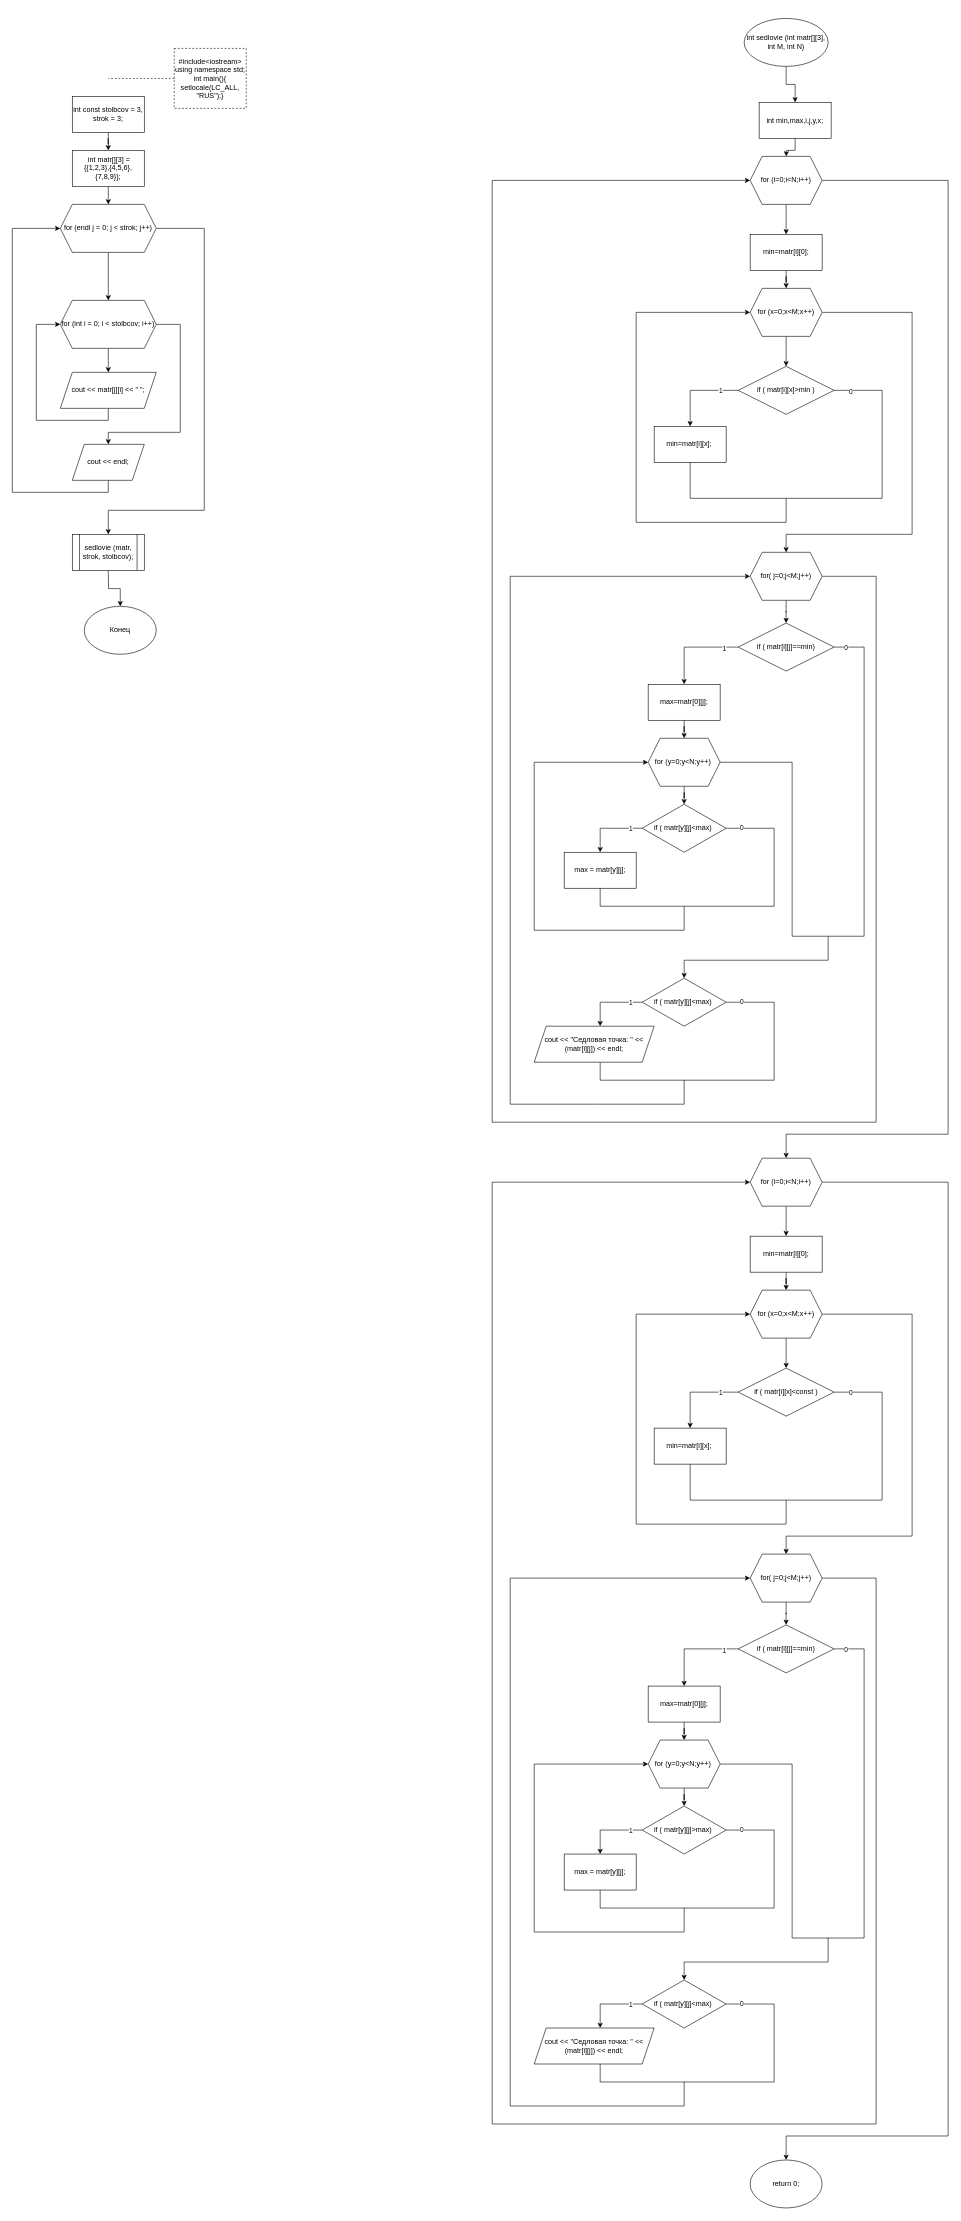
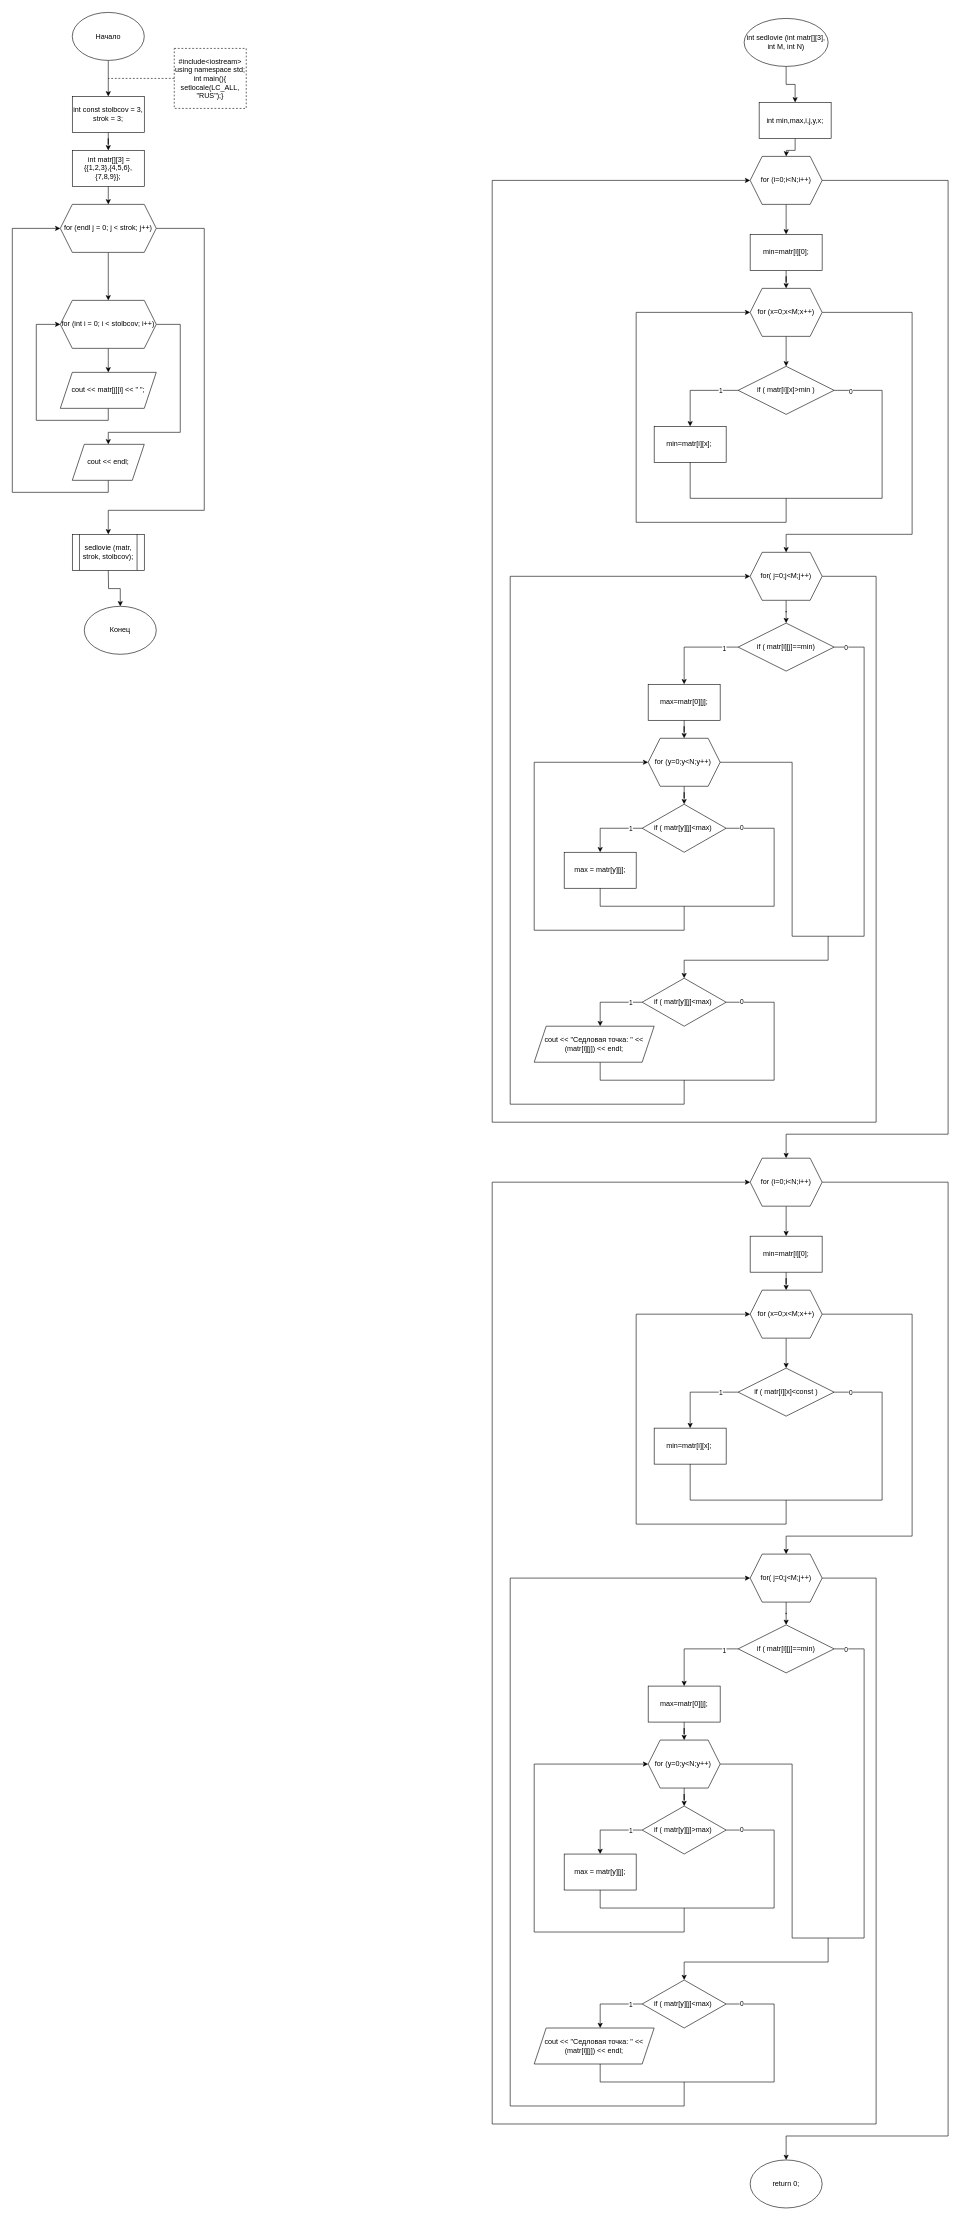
none -> (108, 36)
none -> (108, 90)
